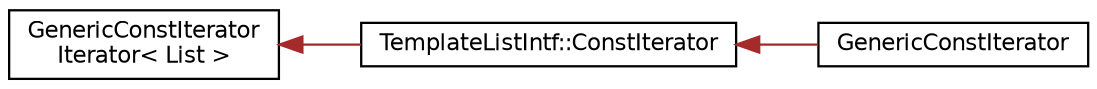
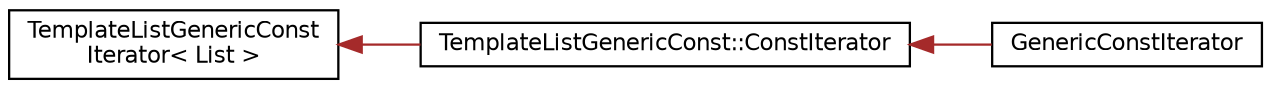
(144, 45) -> (174, 45)
(549, 45) -> (665, 45)
